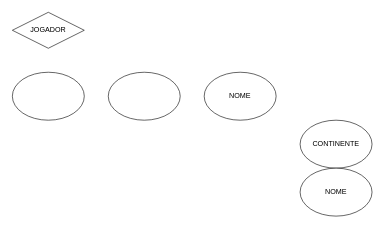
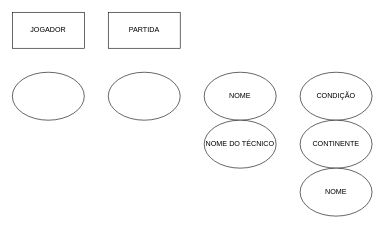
(48, 30) -> (48, 30)
none -> (144, 30)
none -> (336, 96)
none -> (240, 144)
